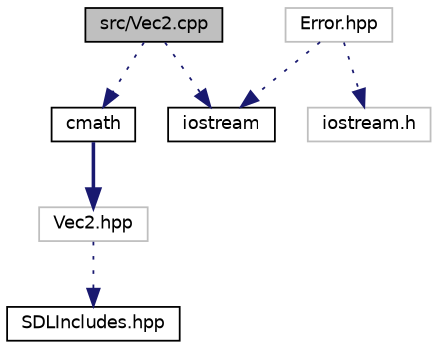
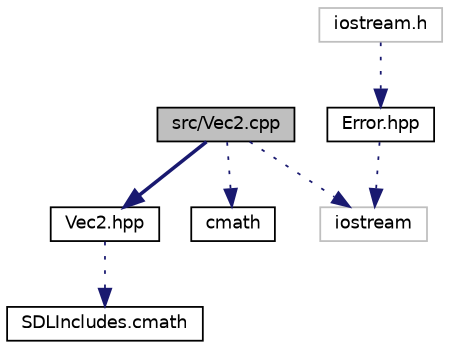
(339, 25) -> (381, 125)
(351, 66) -> (381, 66)
(222, 125) -> (374, 224)
(93, 165) -> (173, 169)
(93, 224) -> (105, 224)
(93, 324) -> (105, 324)
